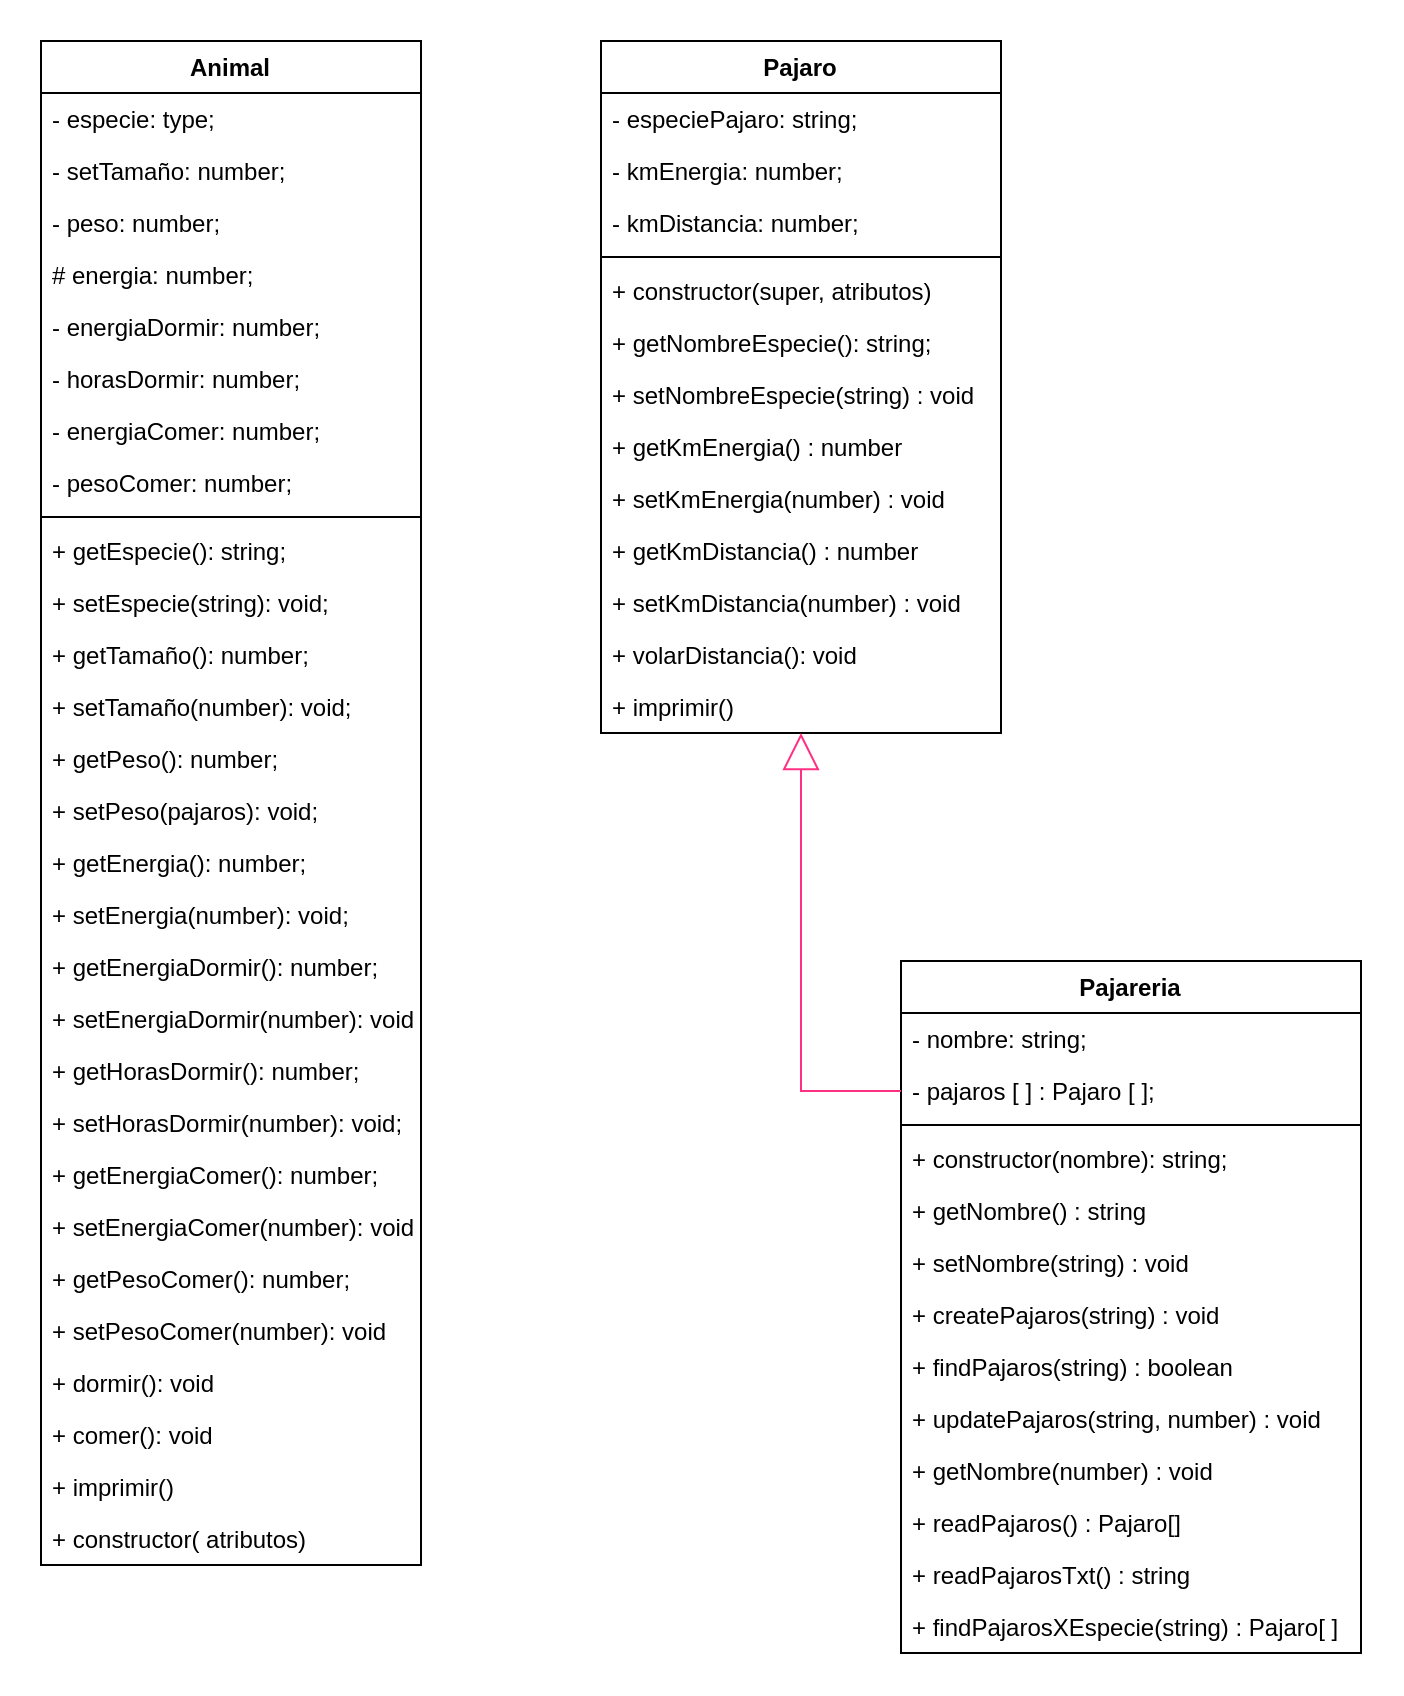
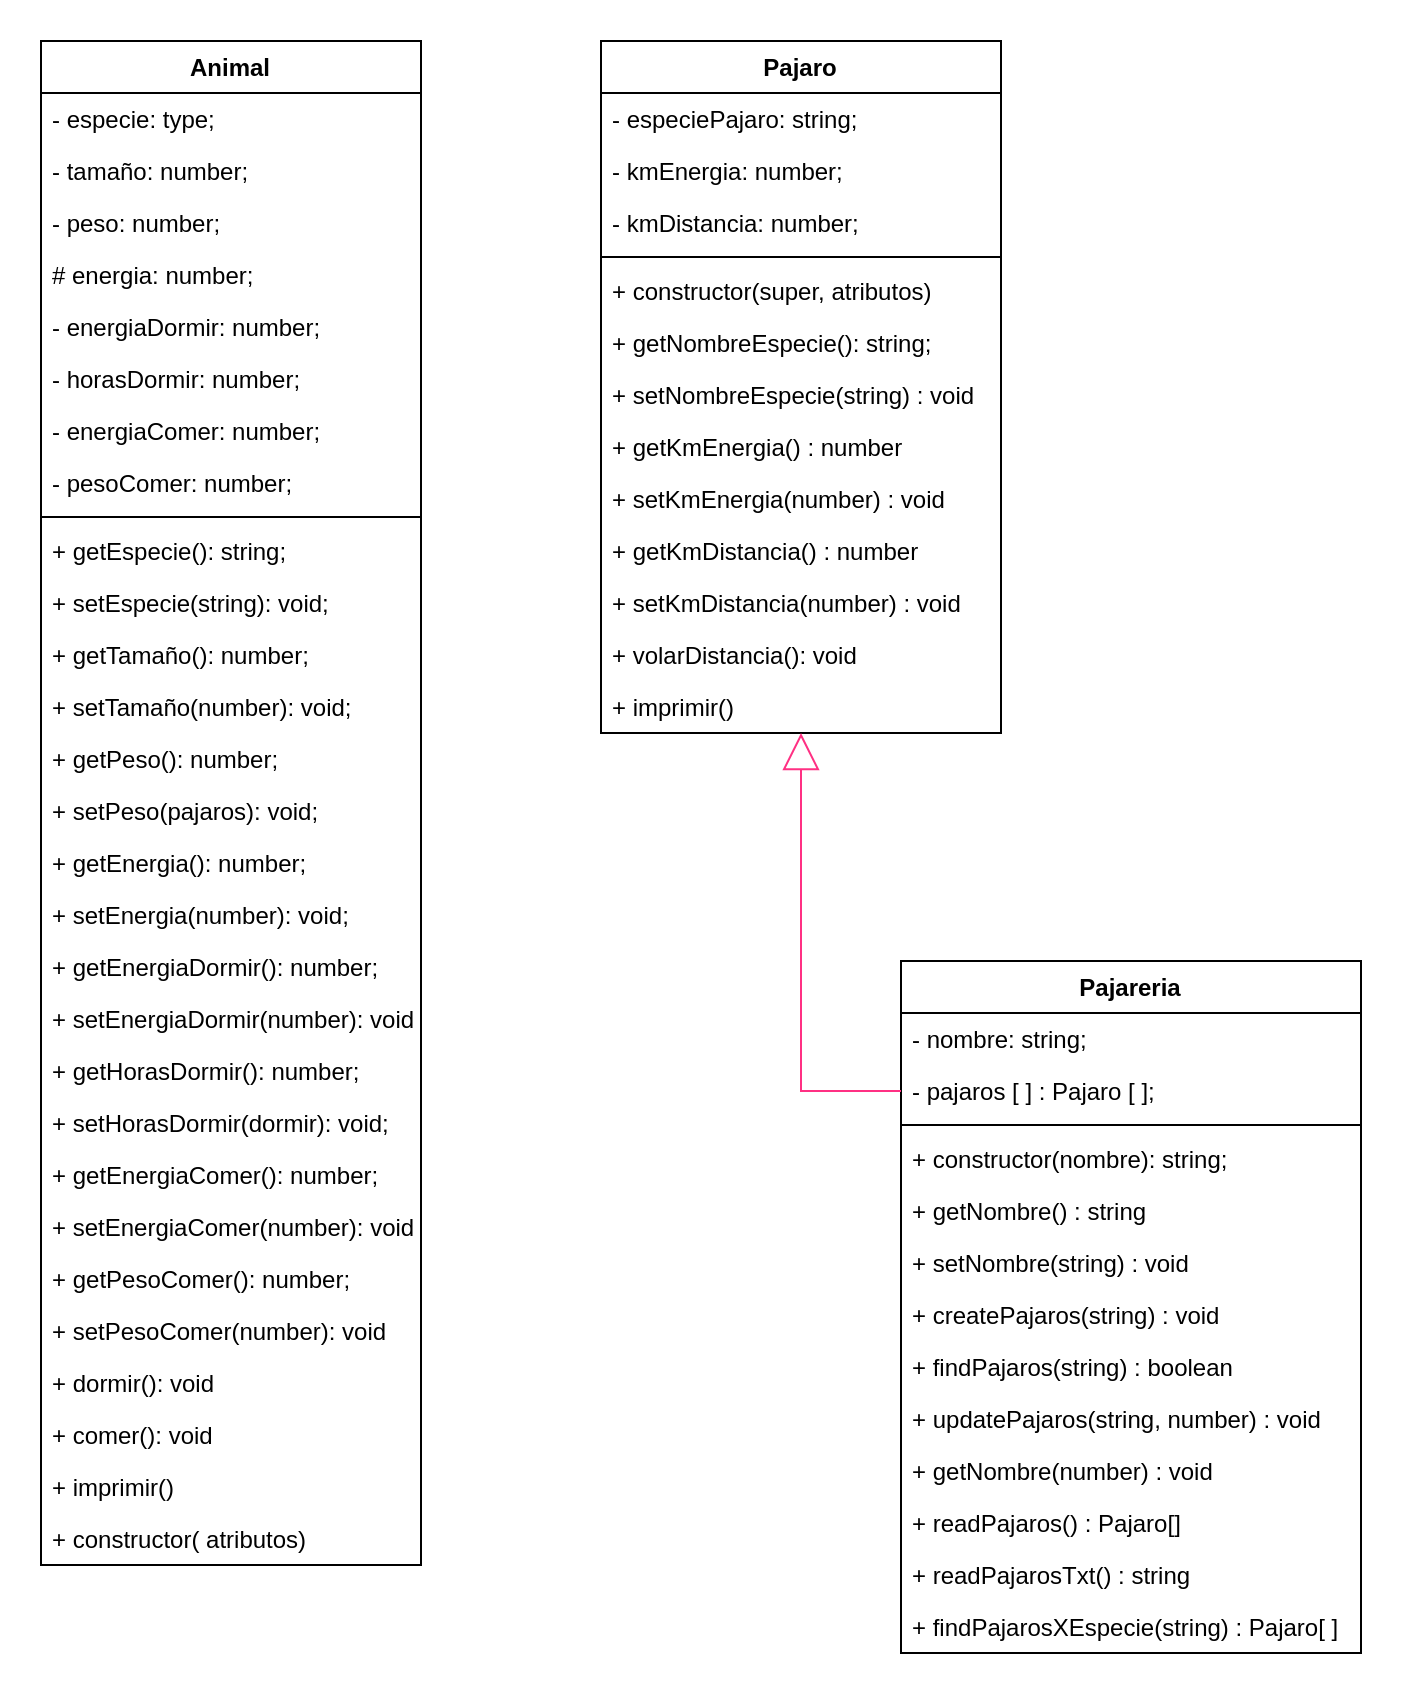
(174, 172) -> (154, 172)
(242, 1124) -> (238, 1124)
